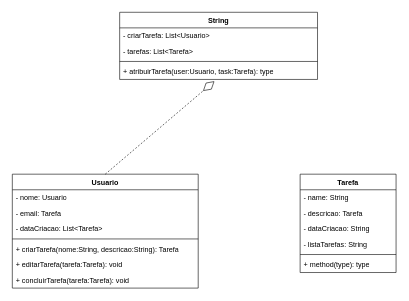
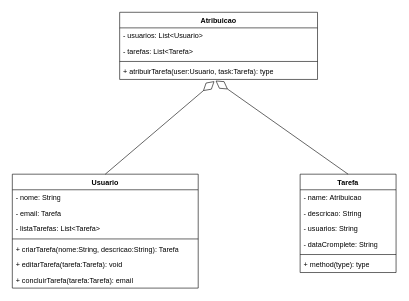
(219, 21) -> (219, 21)
(174, 36) -> (168, 36)
none -> (288, 132)
(153, 133) -> (153, 133)
(42, 198) -> (40, 198)
(328, 198) -> (336, 198)
(338, 214) -> (338, 214)
(66, 230) -> (67, 230)
(342, 230) -> (336, 230)
(343, 245) -> (346, 245)
(84, 281) -> (85, 281)
